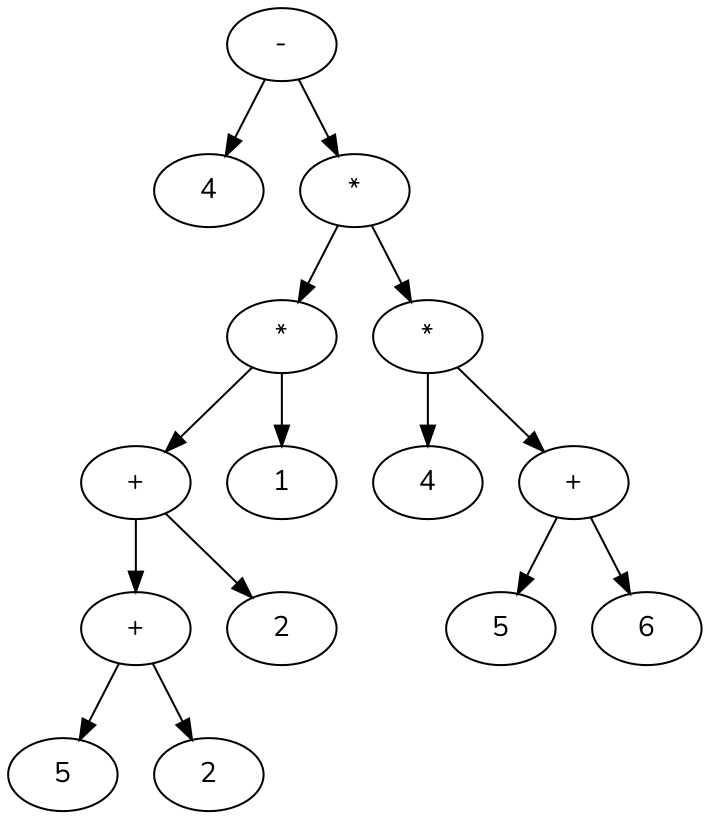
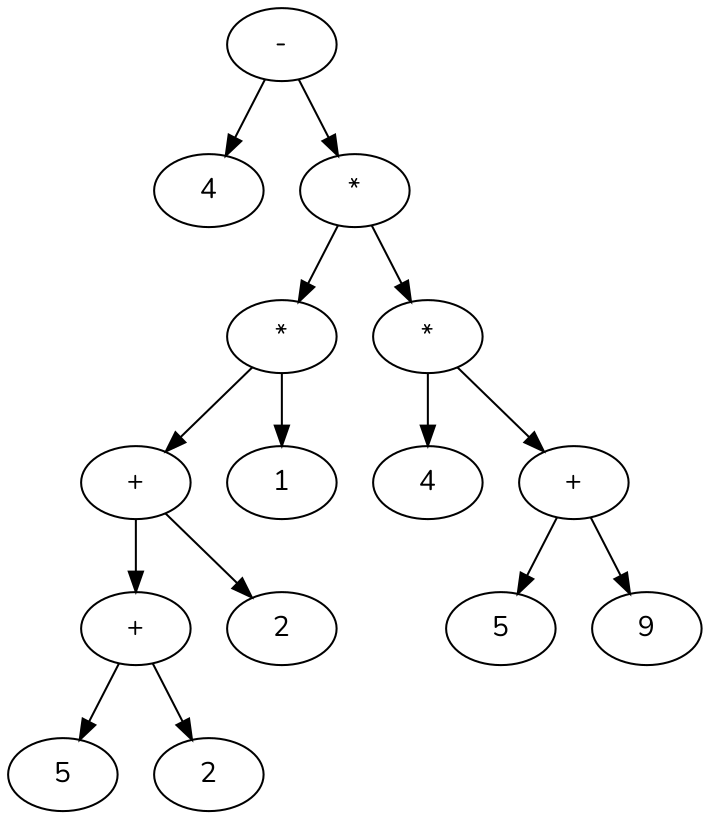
(647, 629) -> (647, 629)
